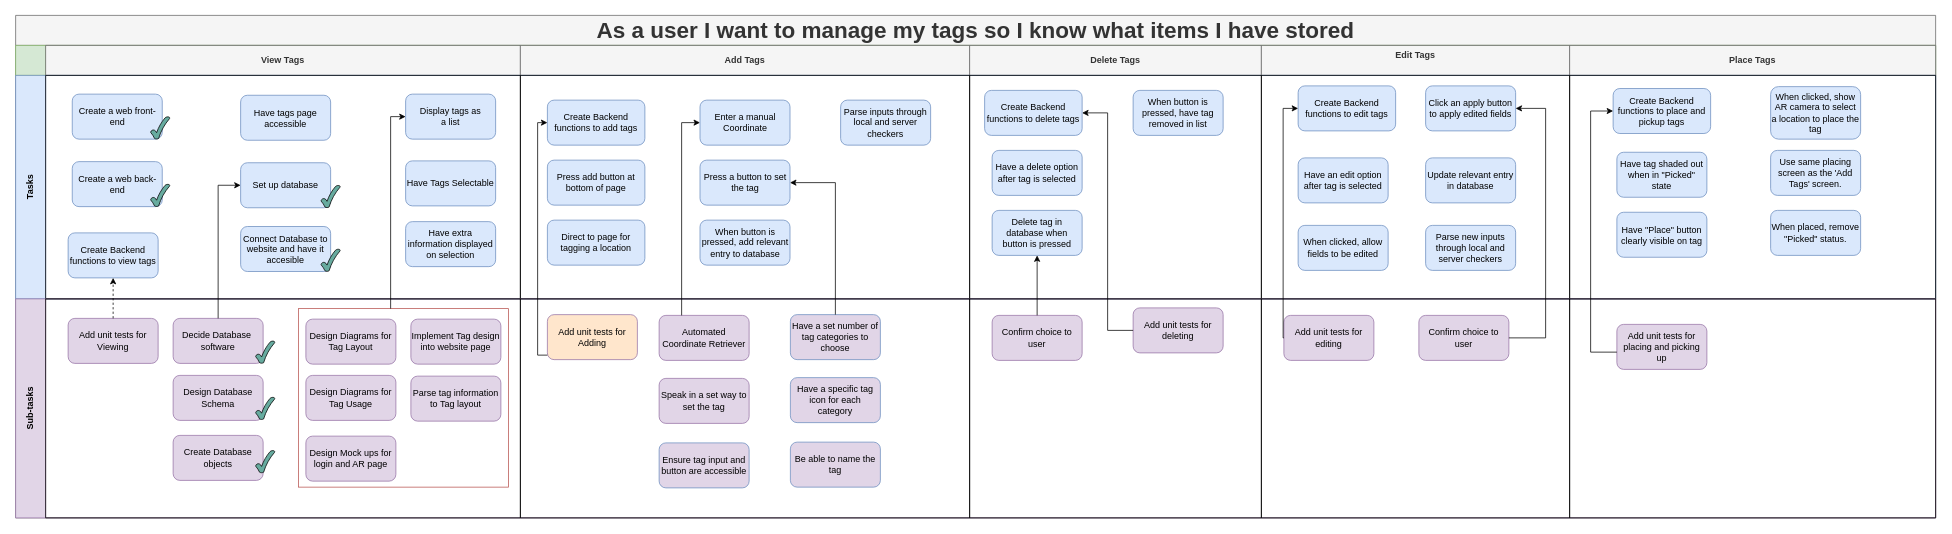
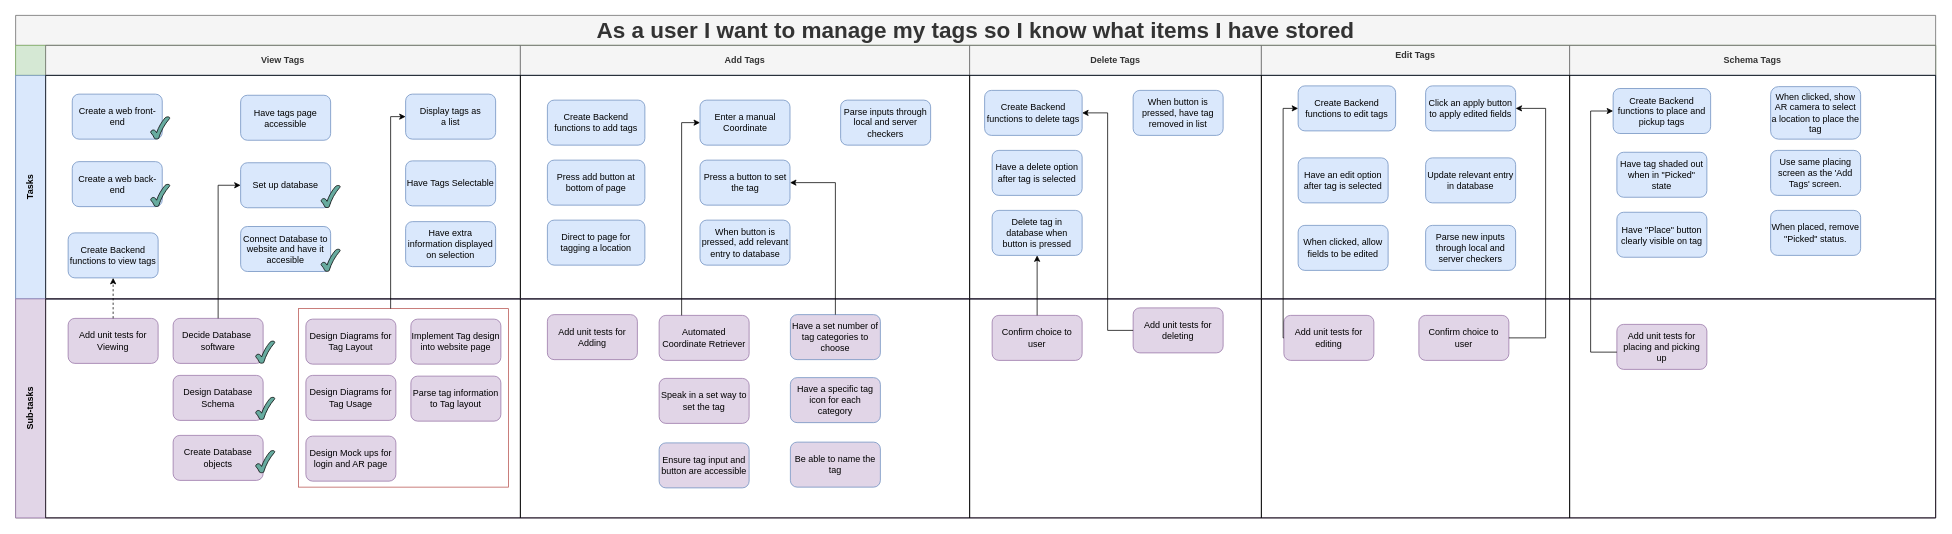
(1752, 60) -> (1752, 60)
(537, 238) -> none
(592, 337) -> (592, 337)
